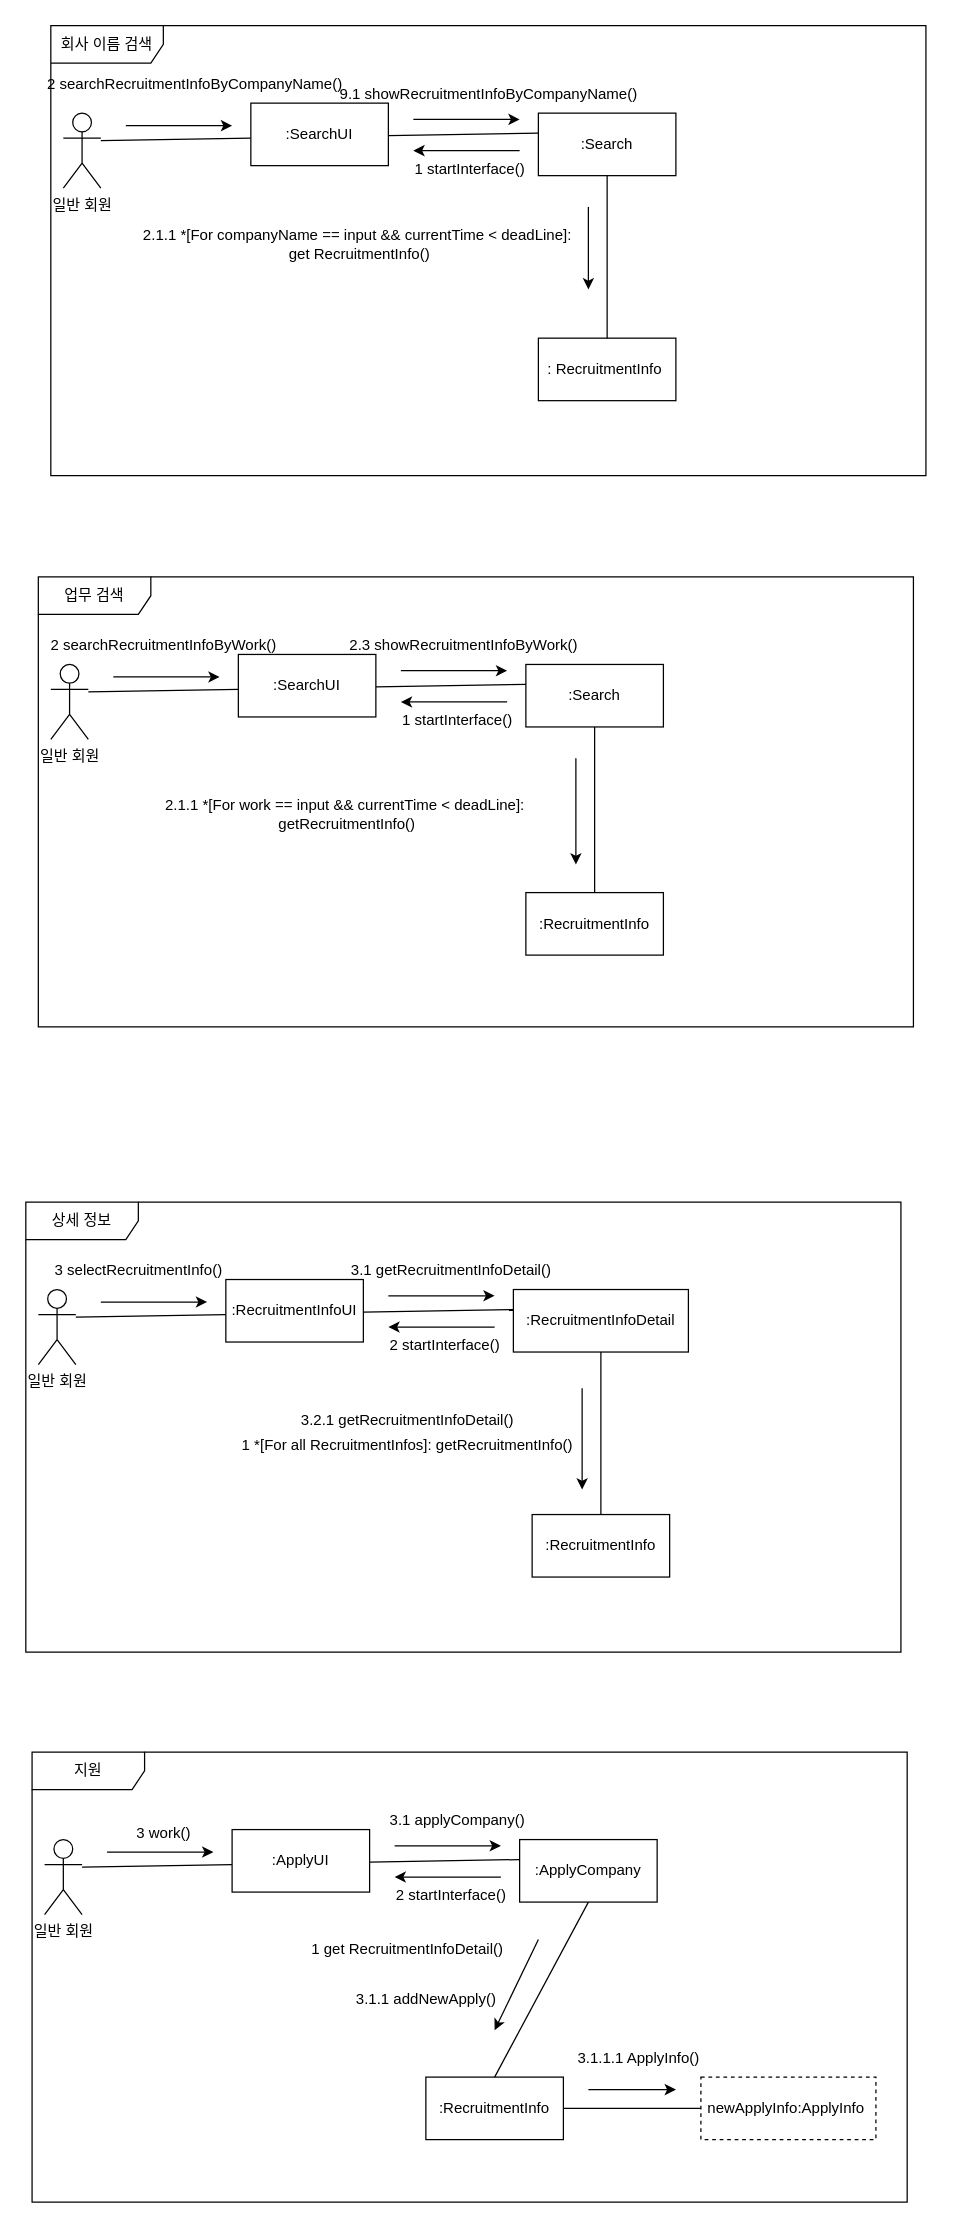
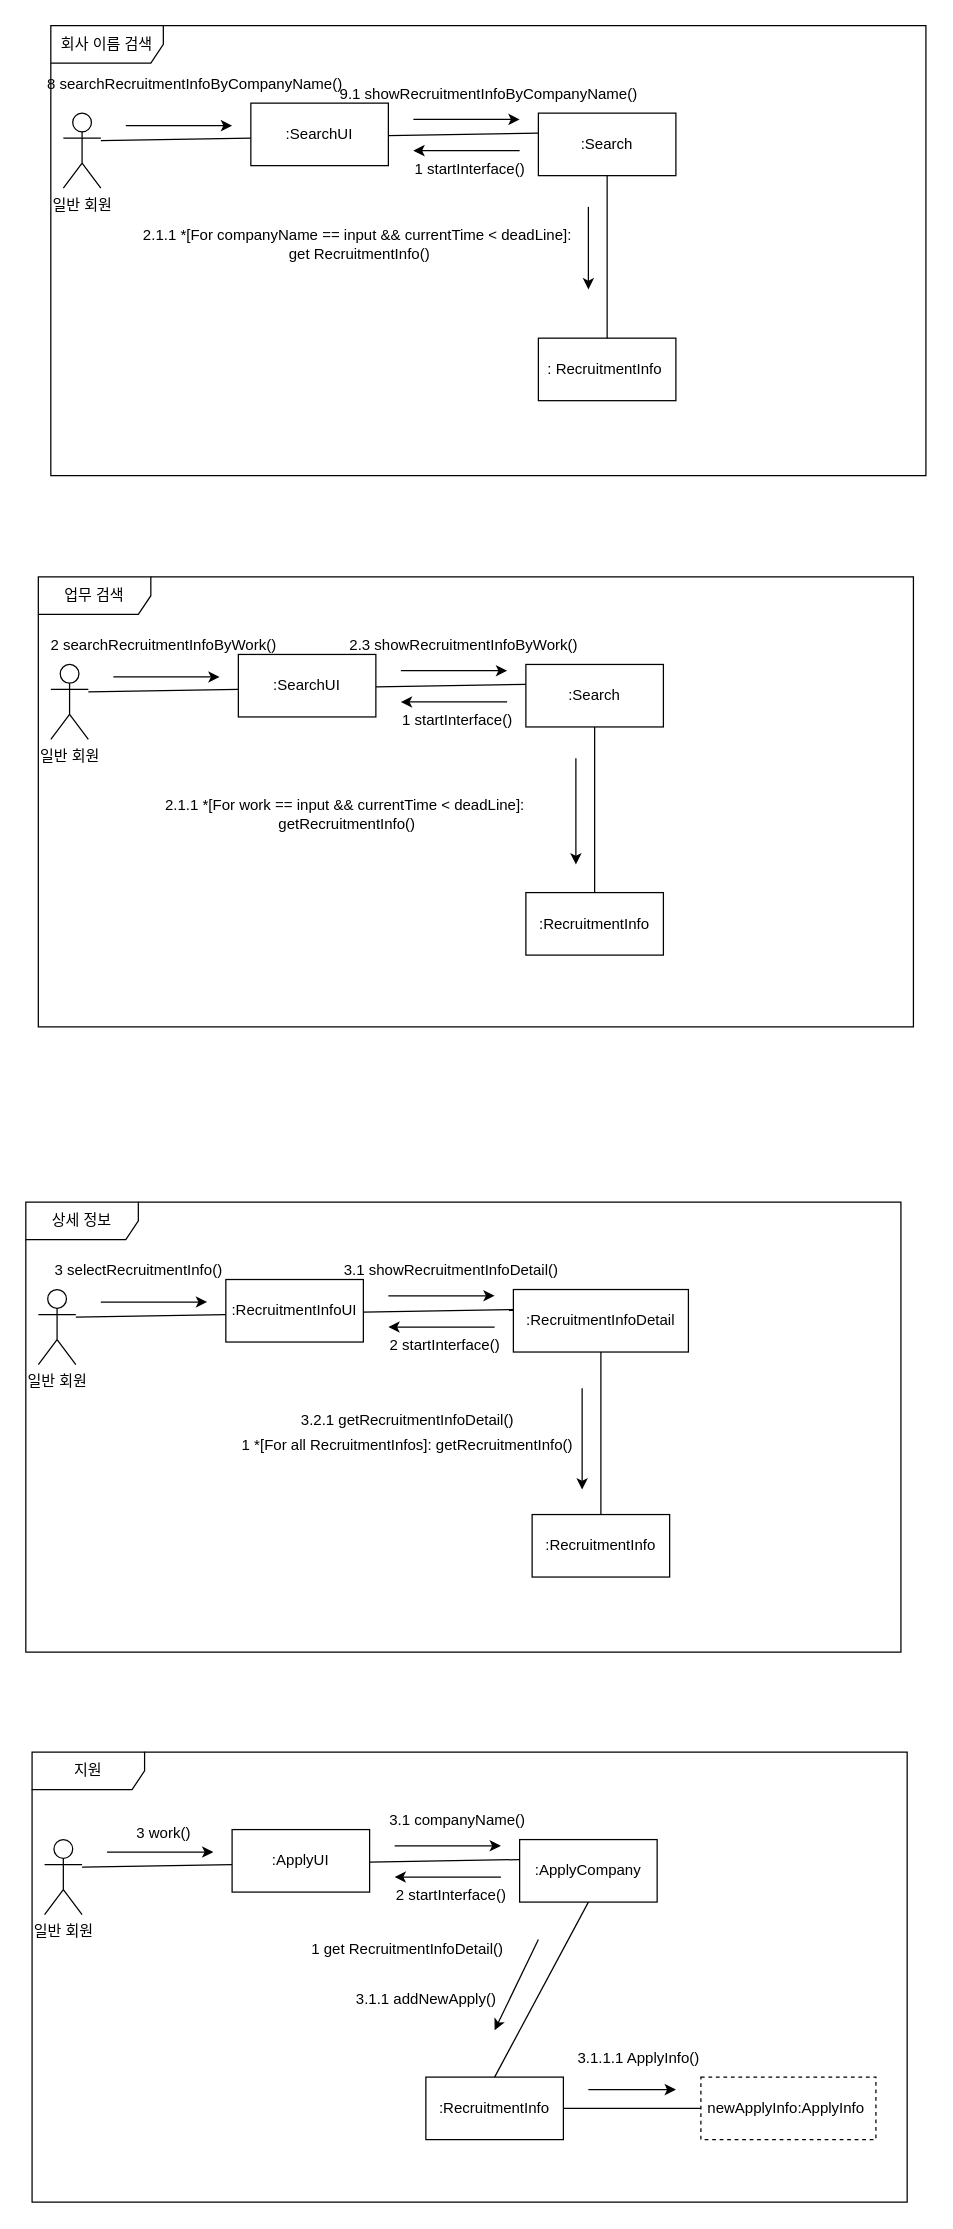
(195, 84) -> (195, 84)
(451, 1271) -> (451, 1271)
(458, 1821) -> (458, 1821)
